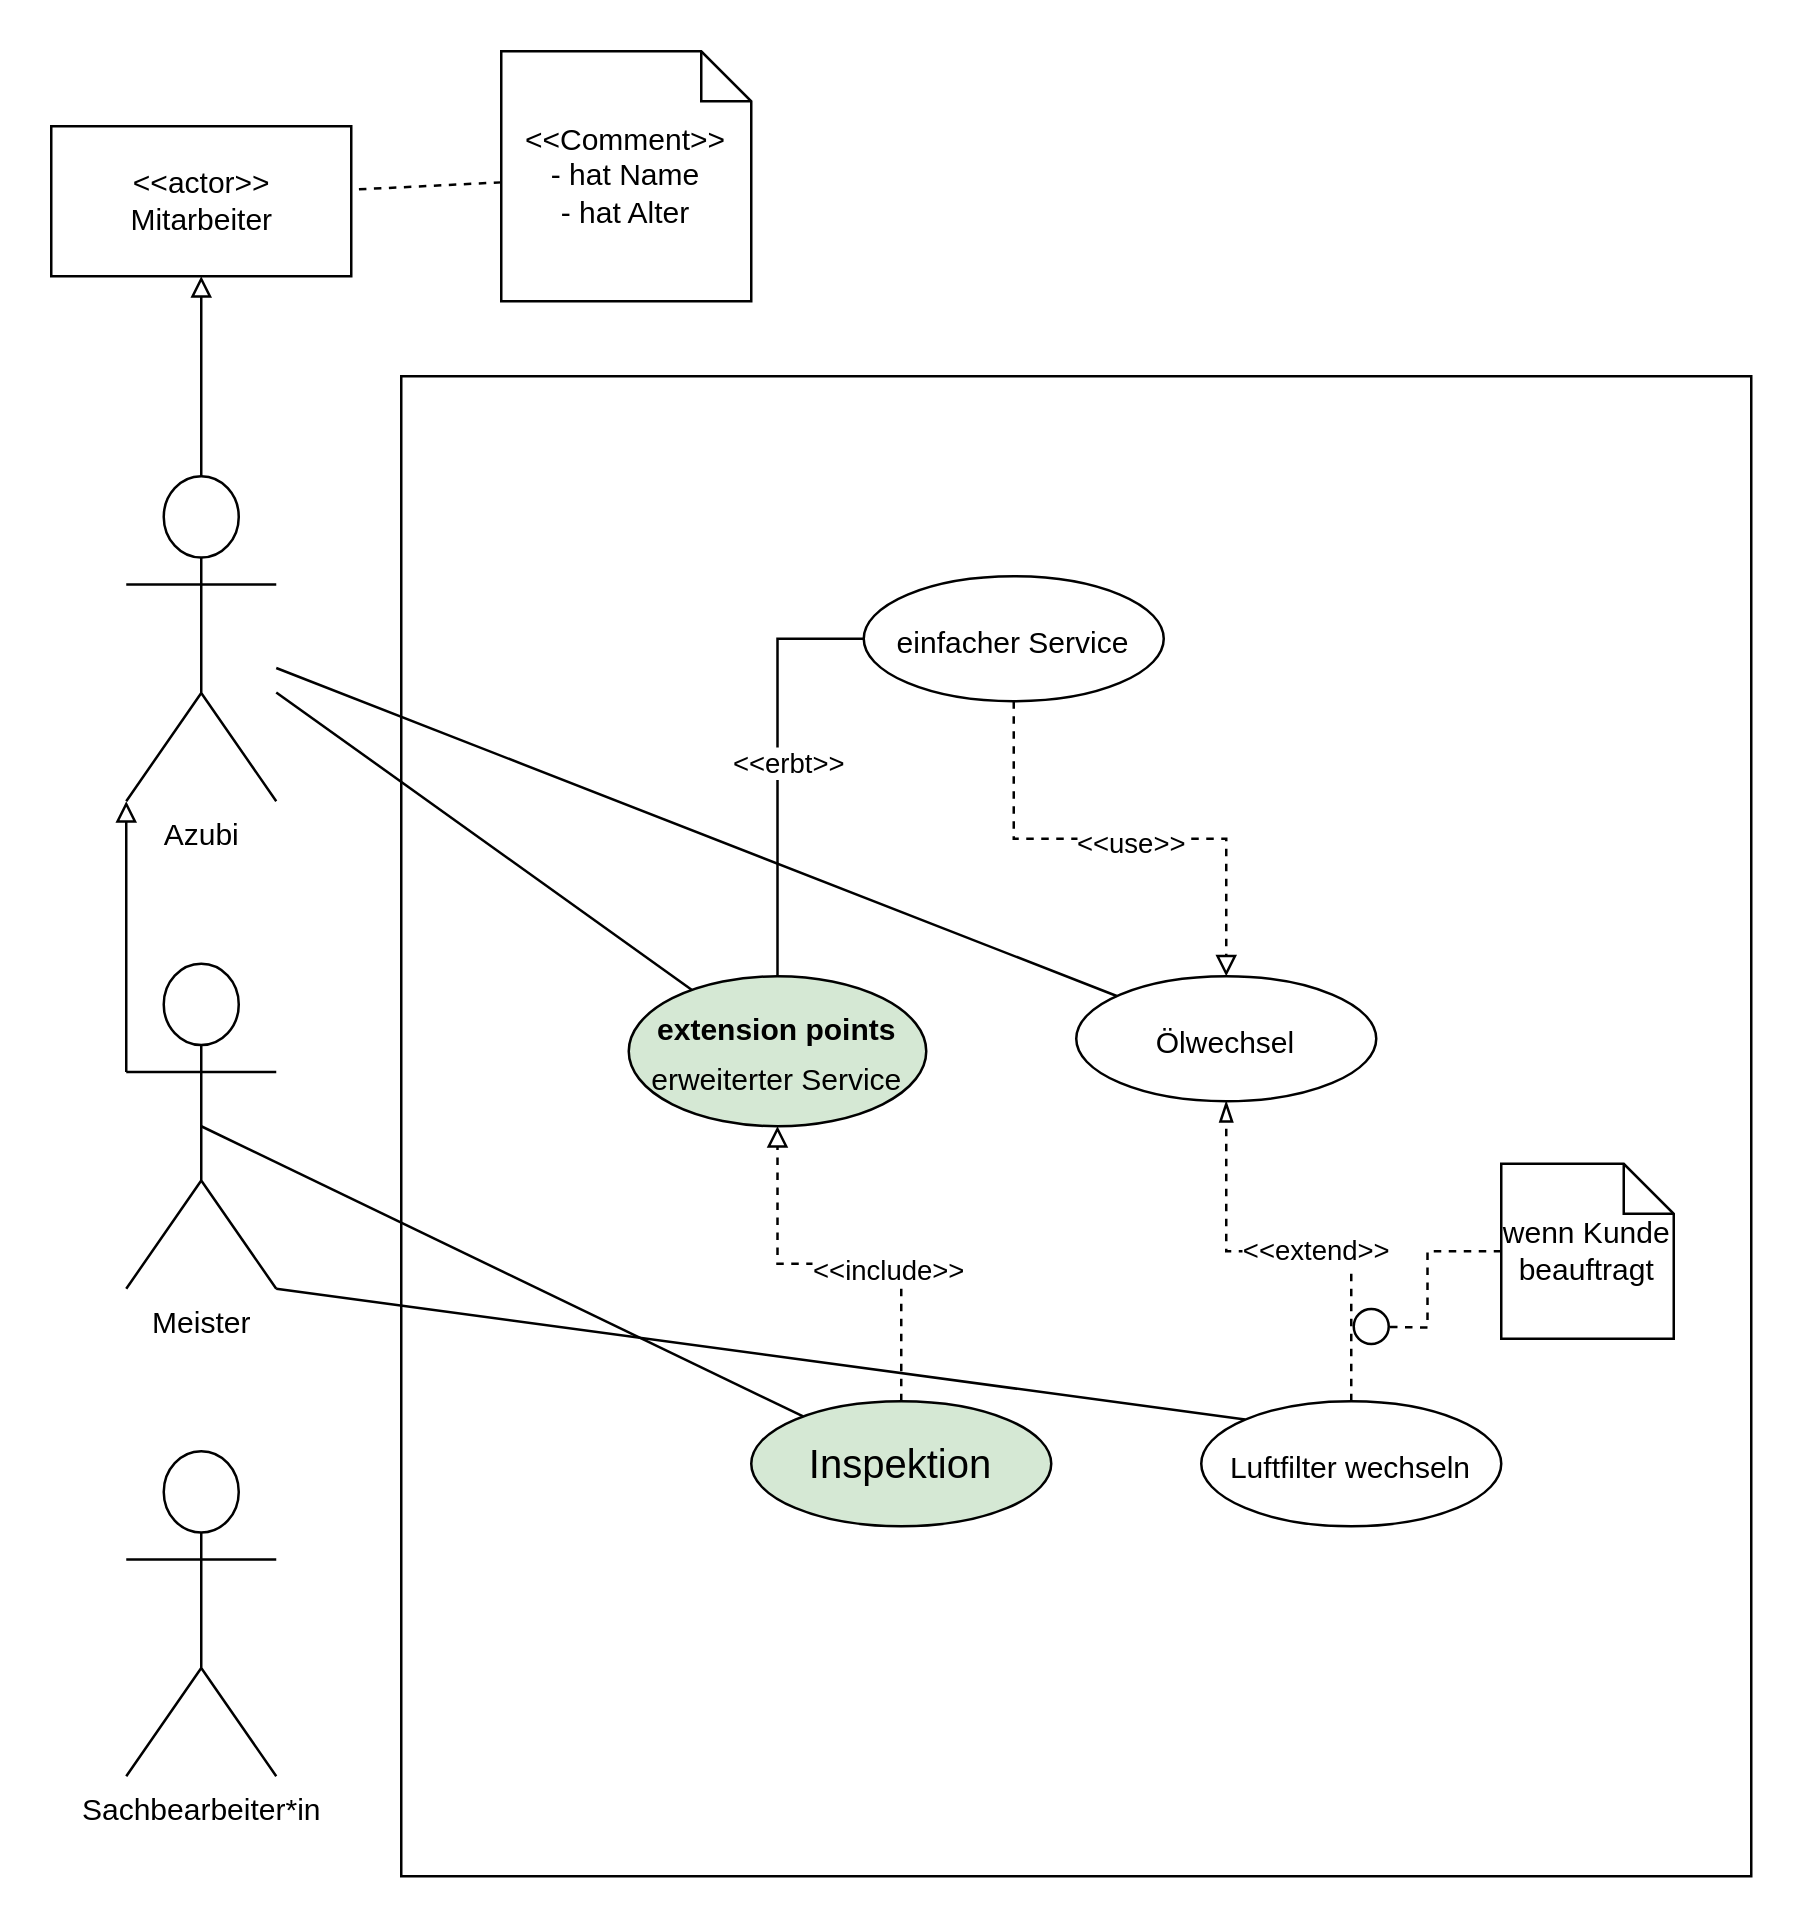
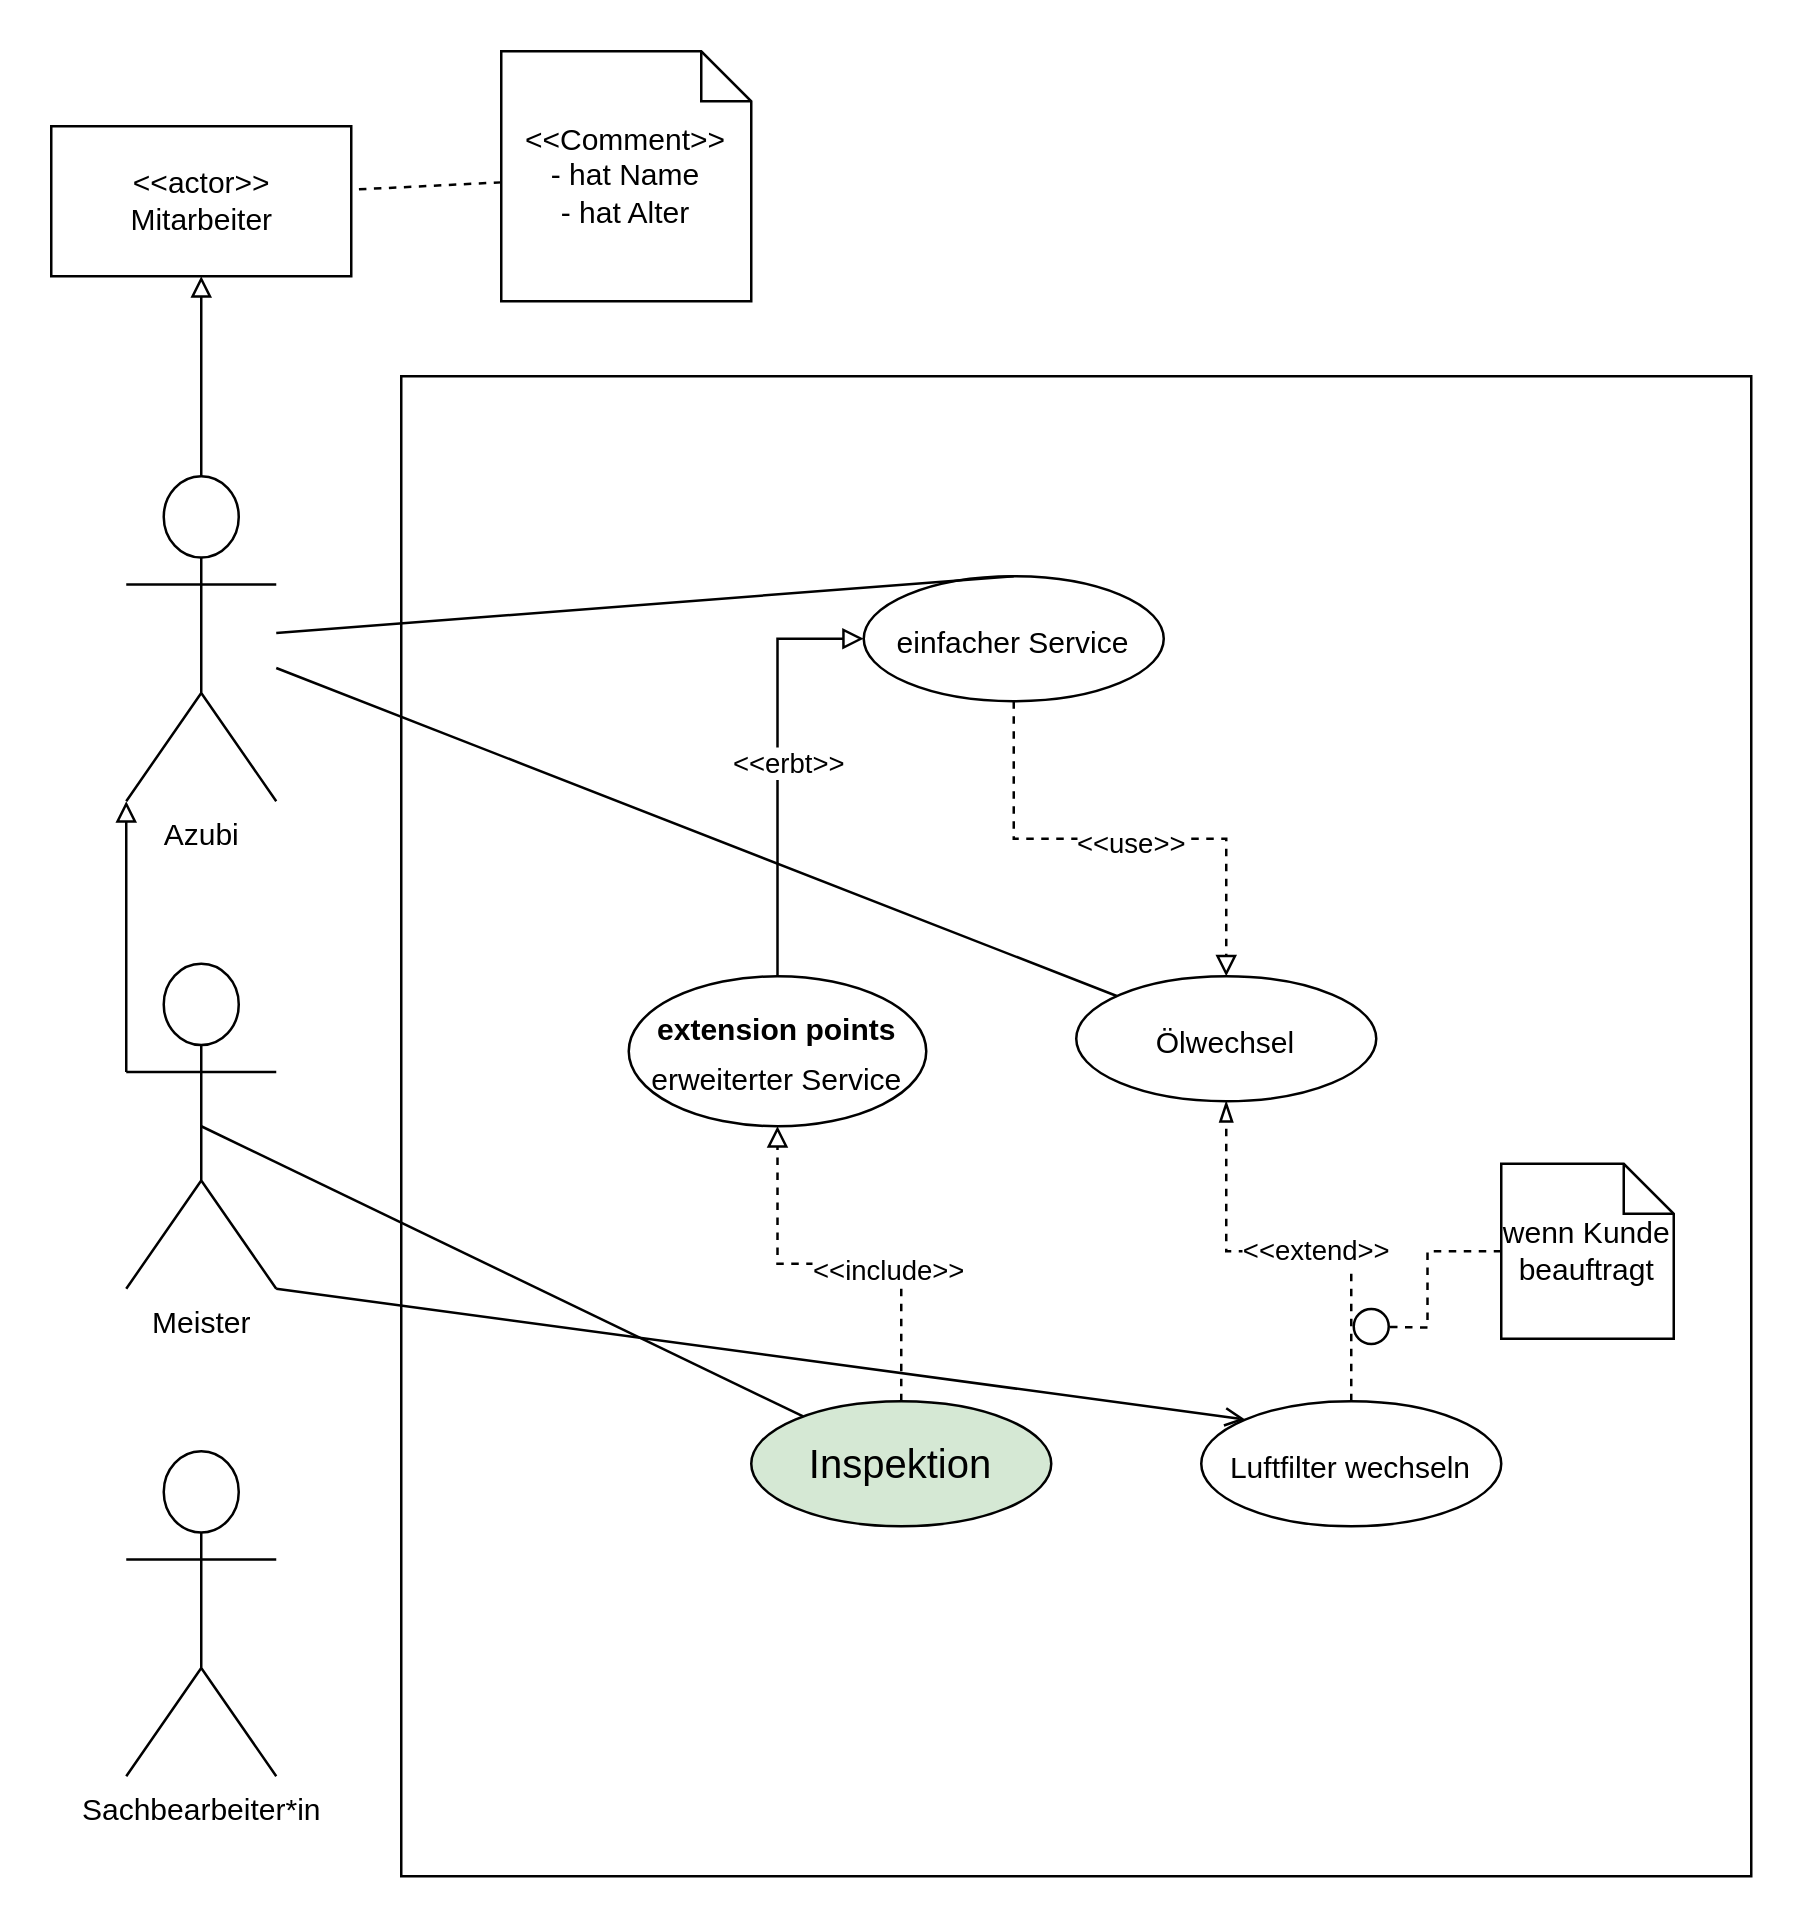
(850, 639) -> (841, 639)
(484, 841) -> (614, 607)
(778, 1051) -> (778, 1051)
(1238, 1419) -> (1236, 1418)
